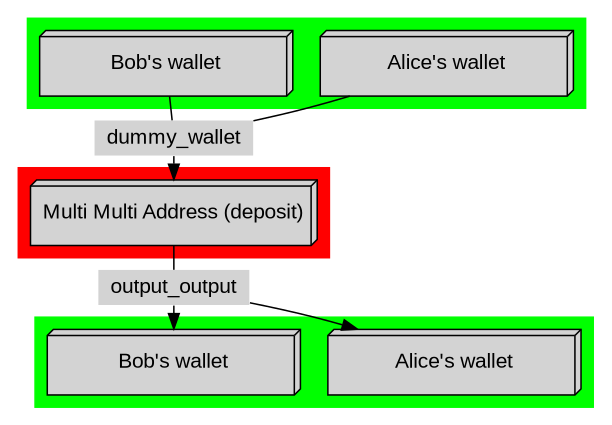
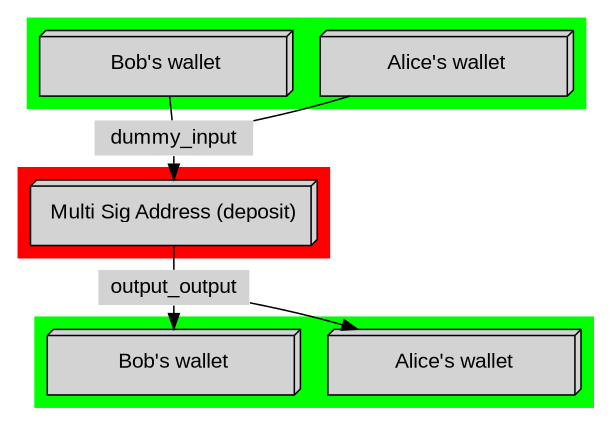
(174, 138) -> (174, 138)
(174, 213) -> (174, 213)
